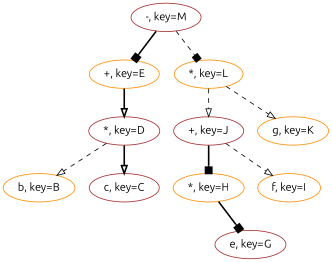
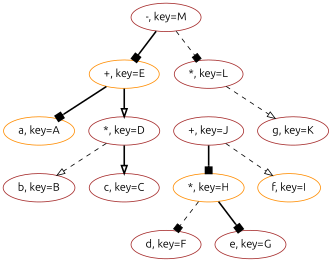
(209, 74) -> (209, 74)
(209, 99) -> none
none -> (39, 131)
(293, 131) -> (293, 131)
(39, 188) -> (39, 188)
none -> (166, 245)
